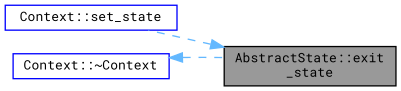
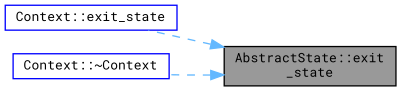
(91, 18) -> (91, 18)
(203, 57) -> (190, 75)
